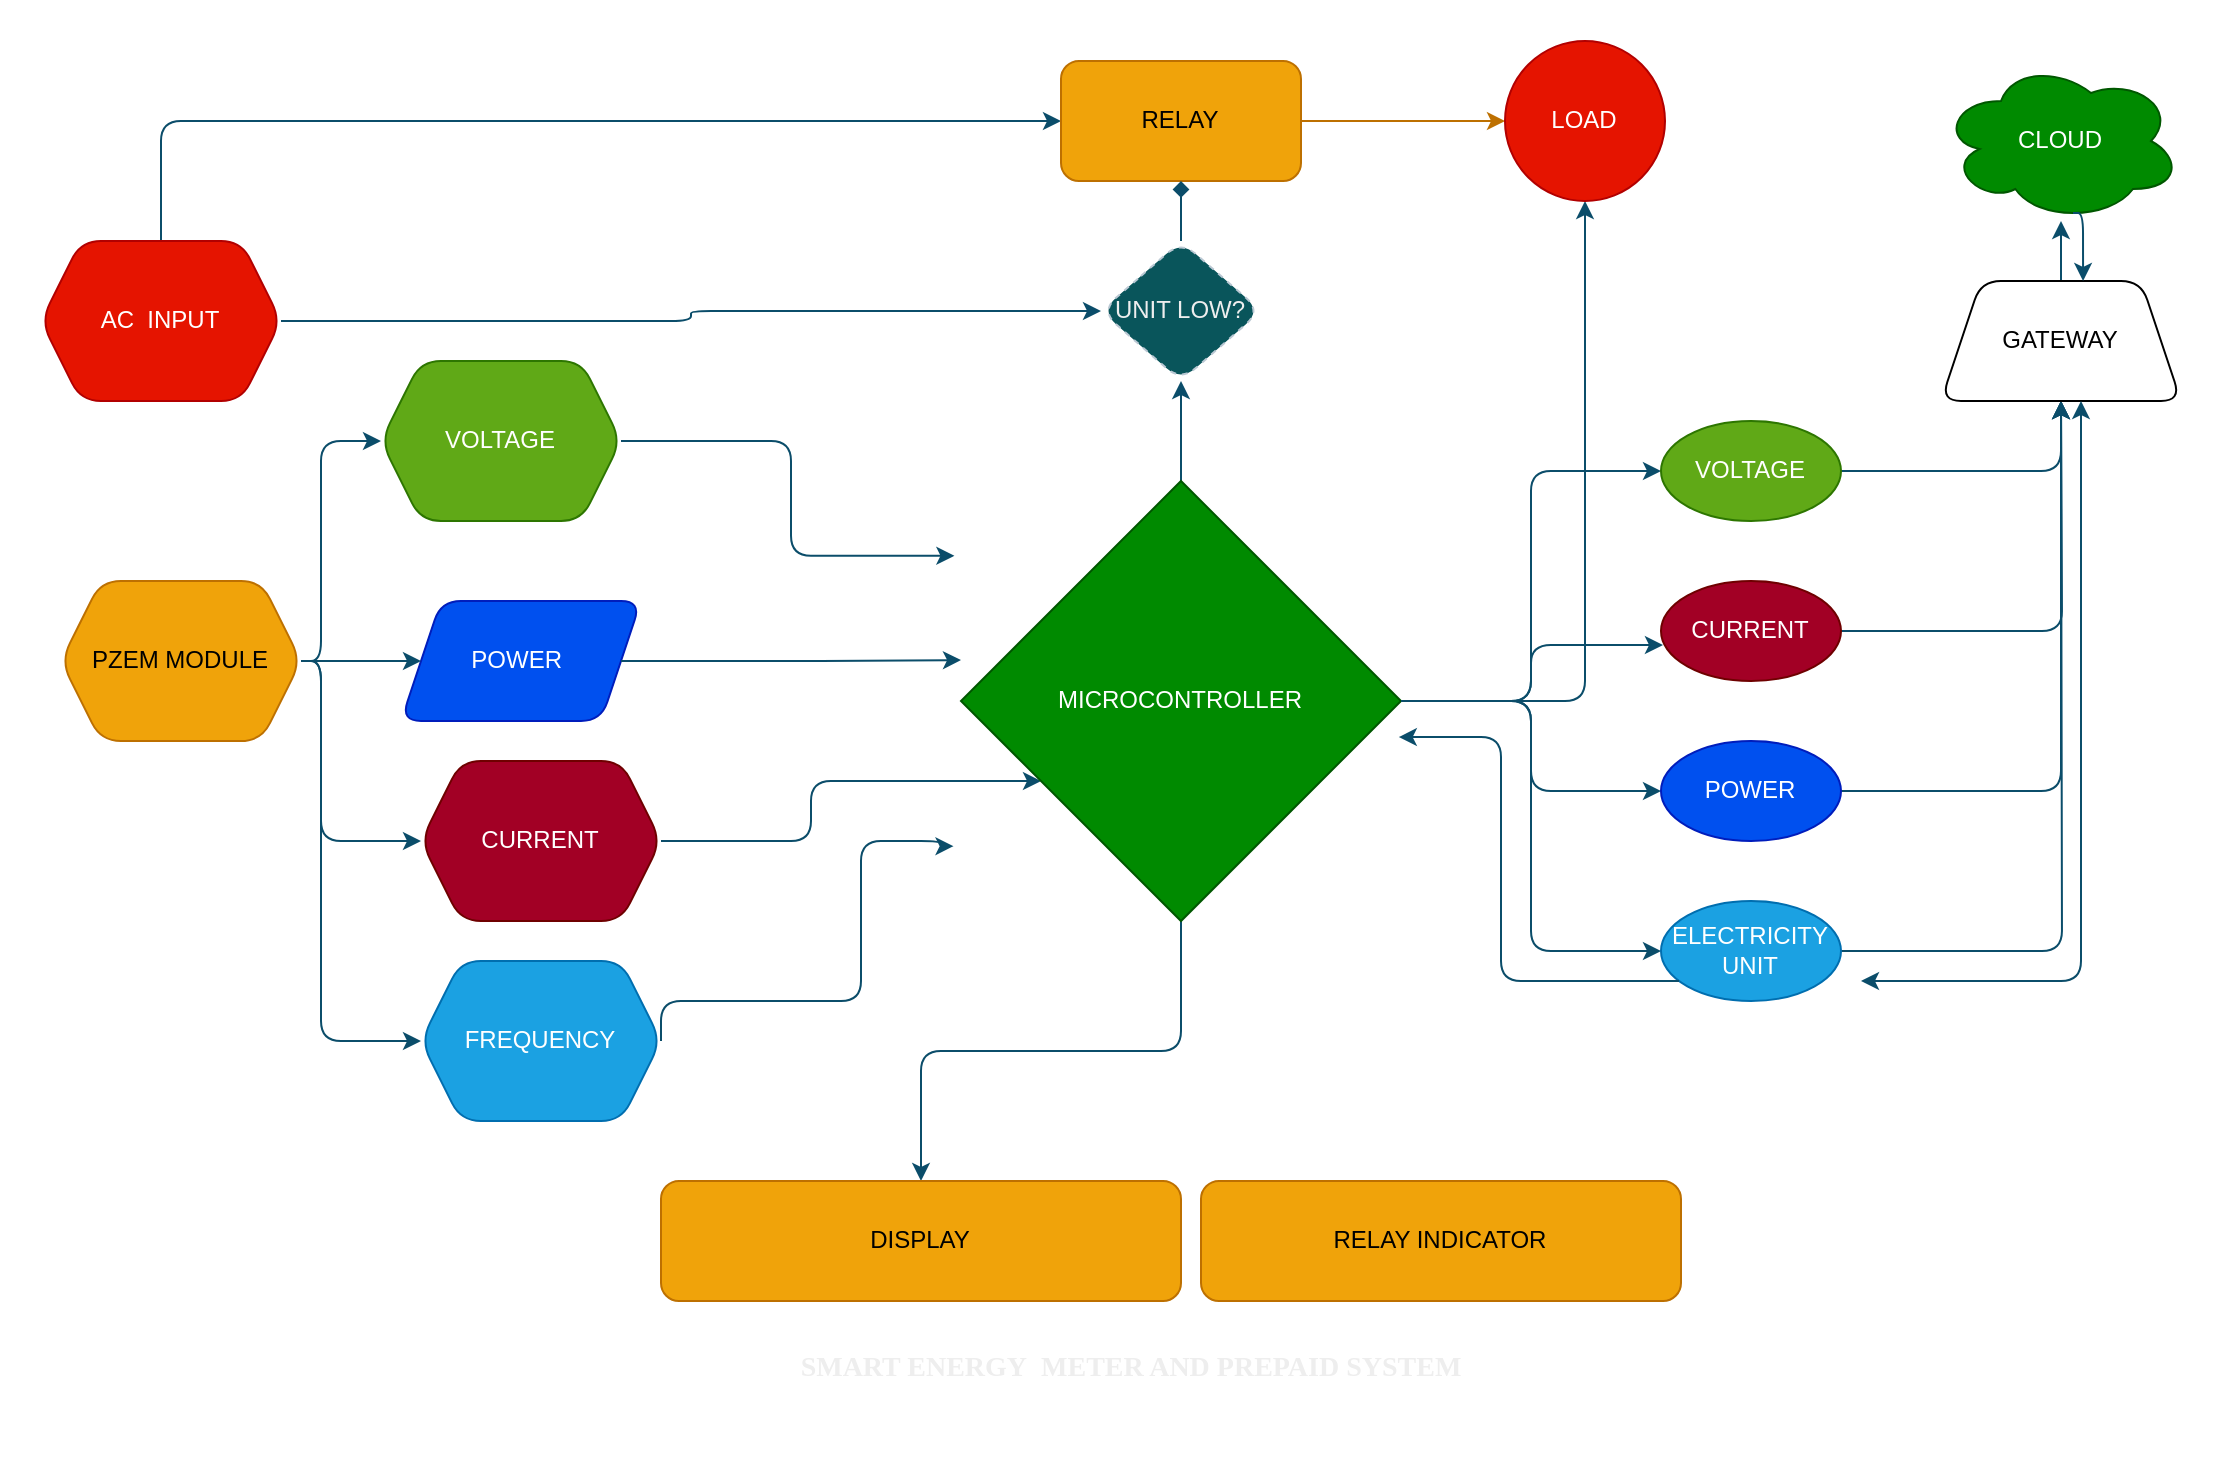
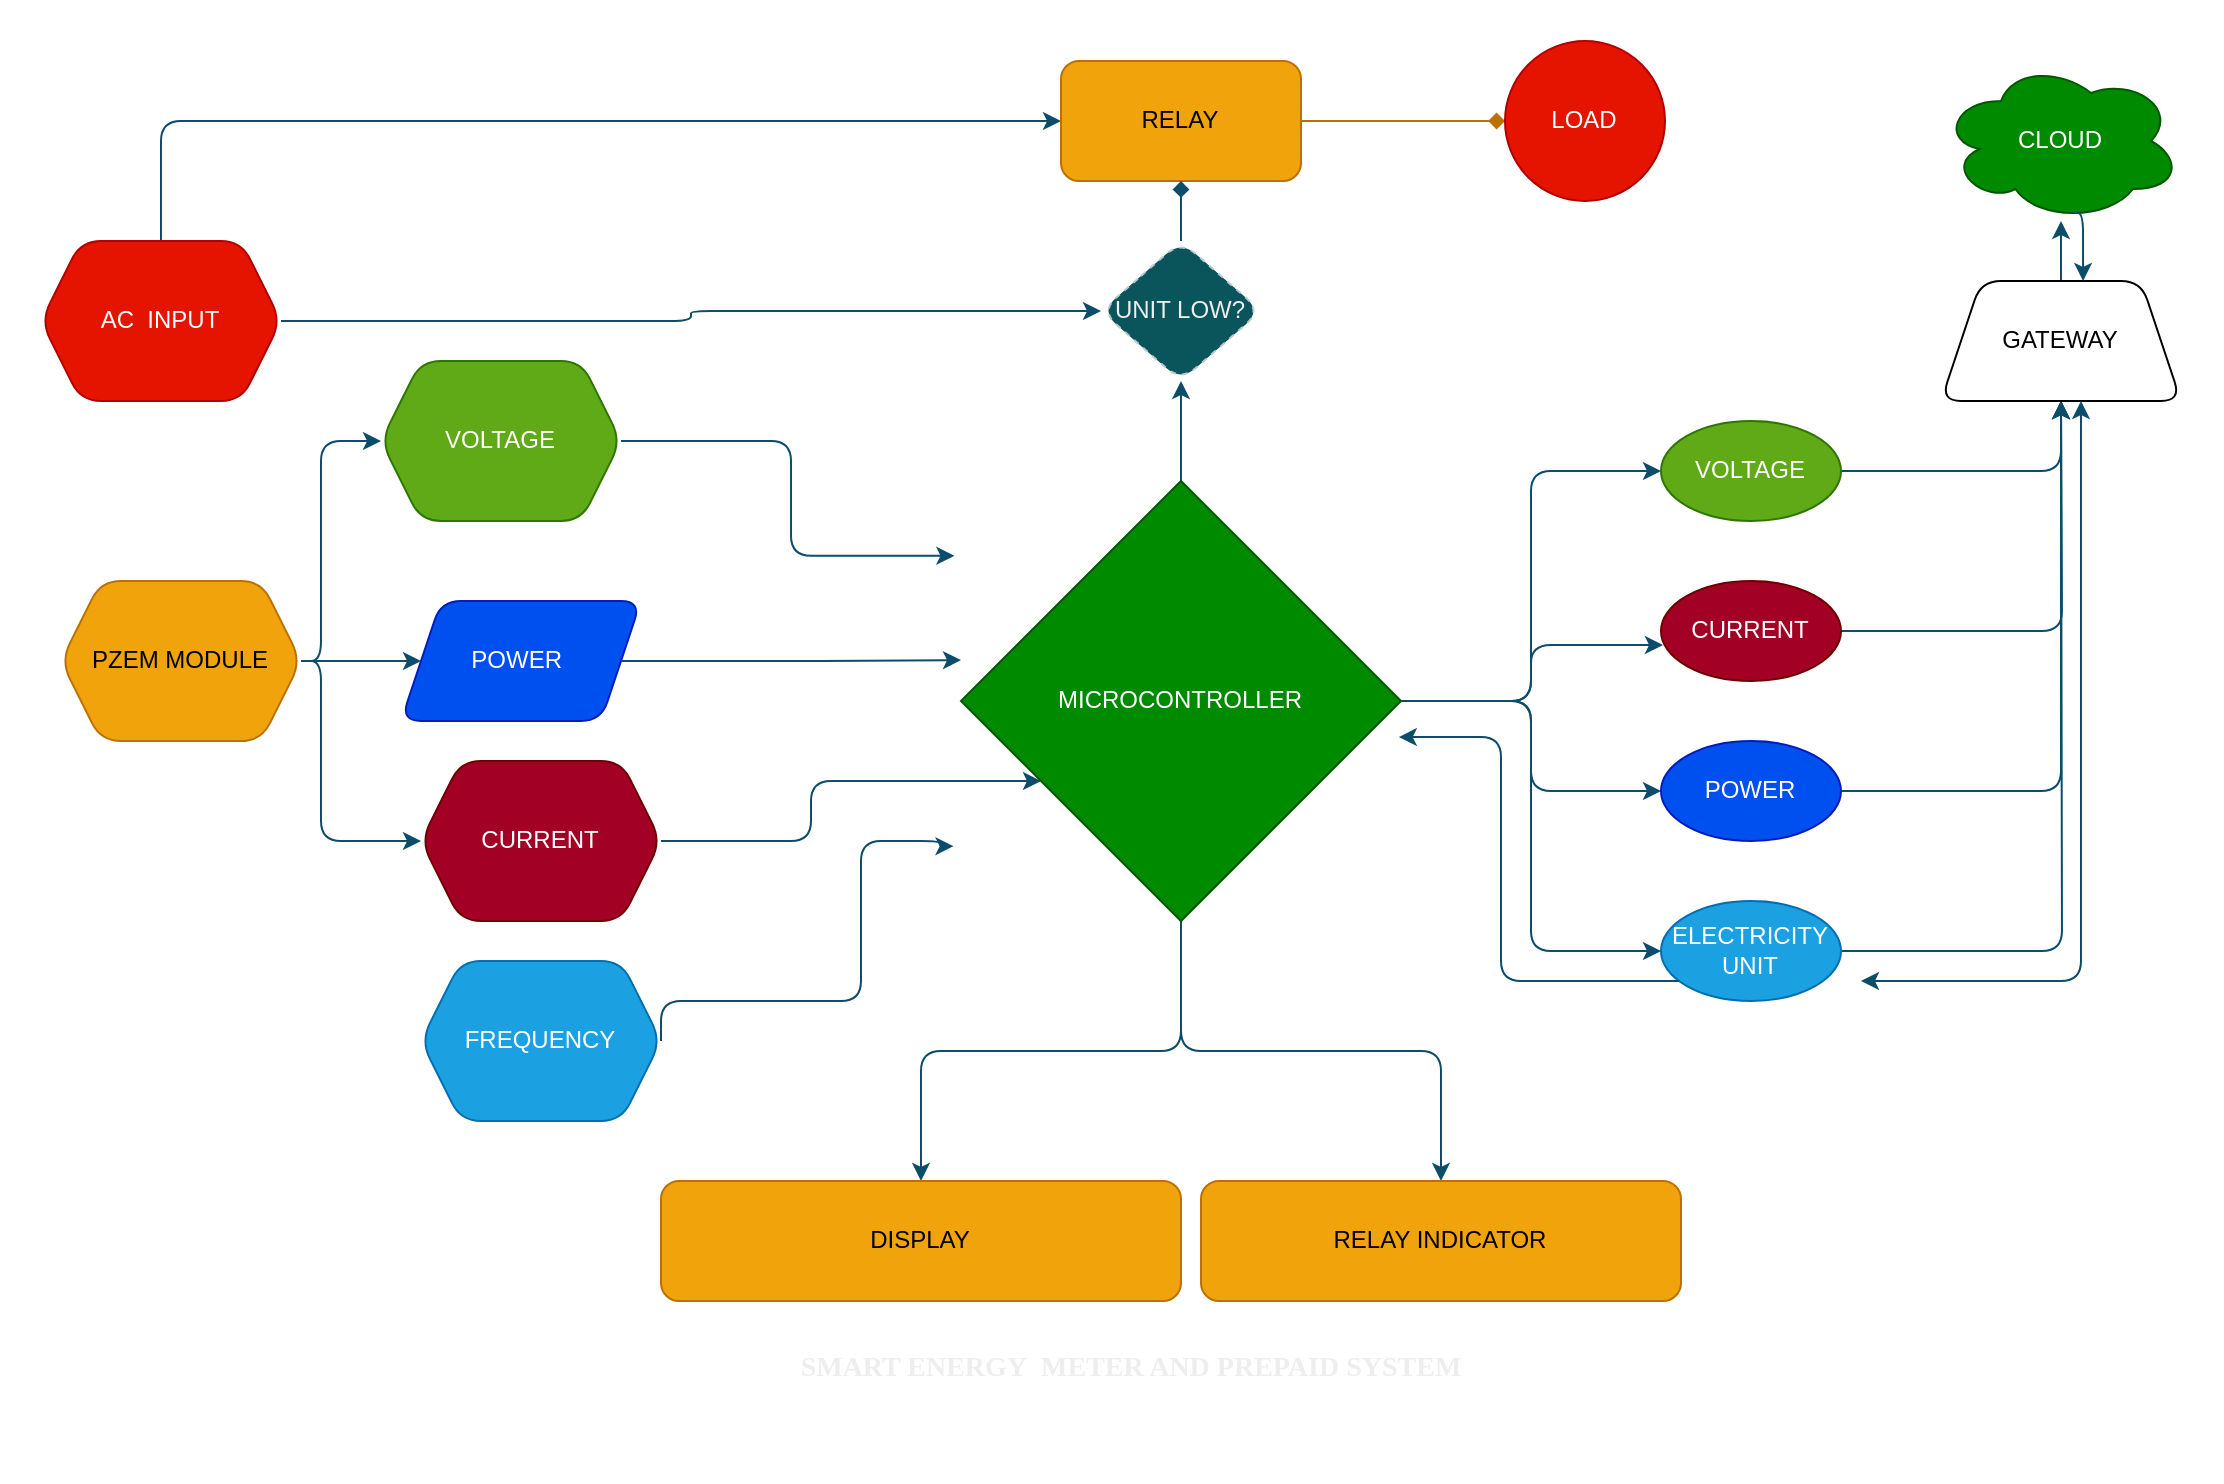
(1489, 121) -> (1488, 121)
(1585, 481) -> (1364, 1051)
(321, 973) -> none
